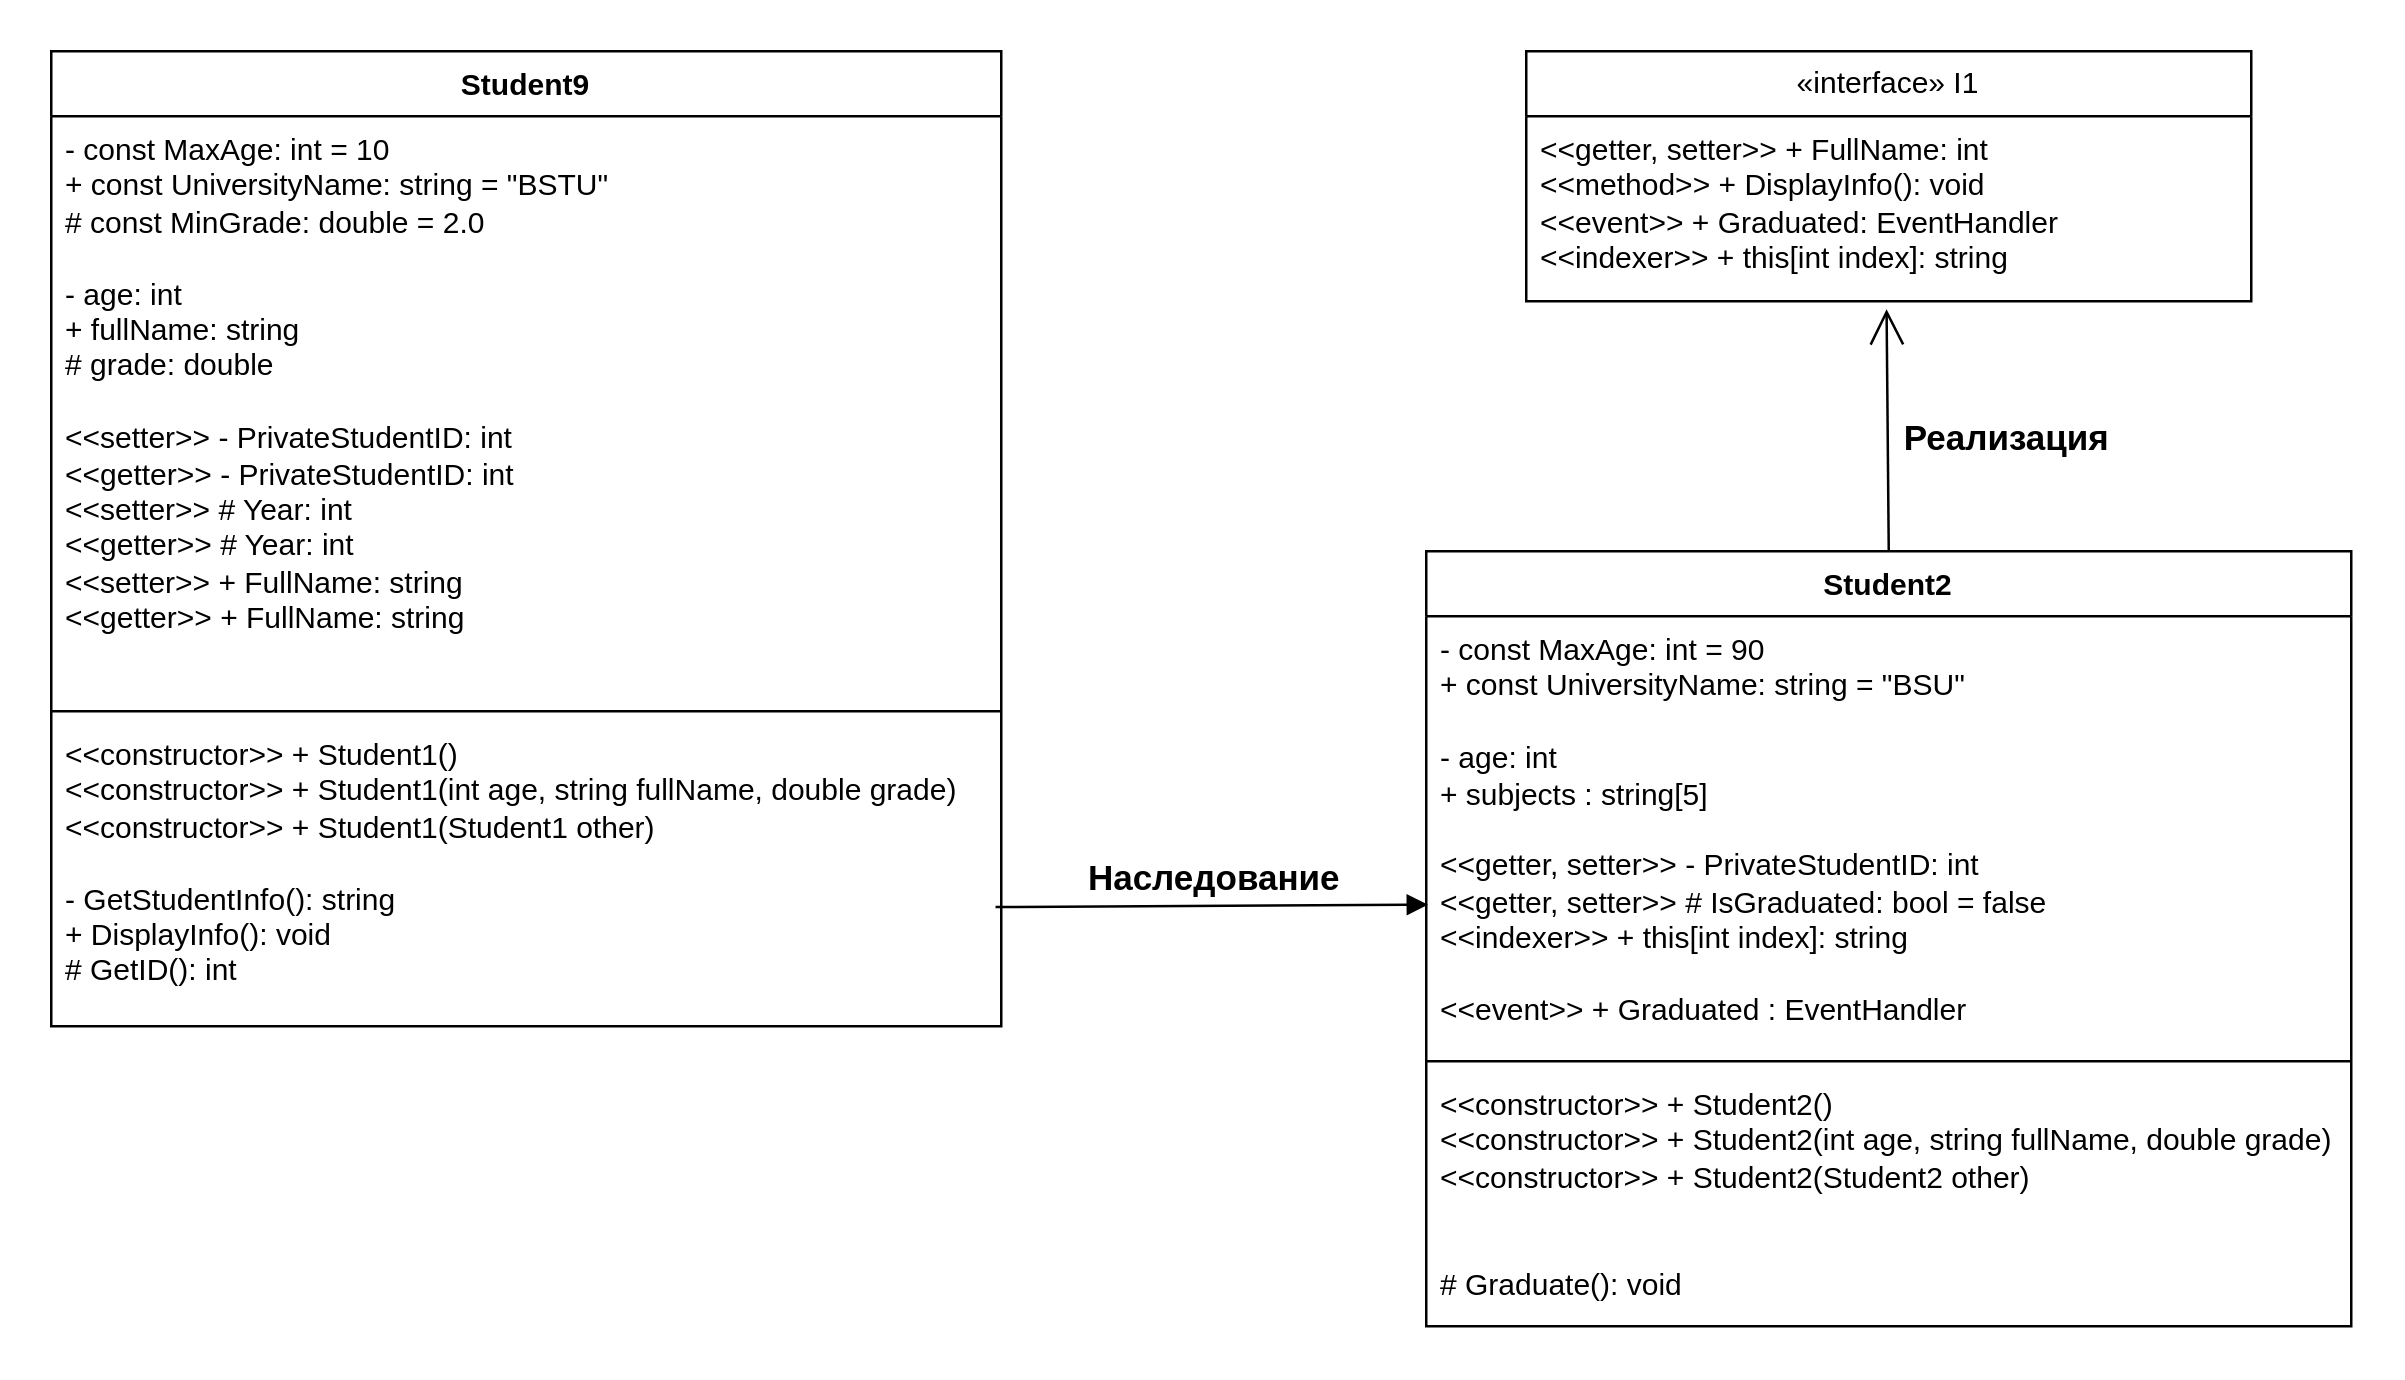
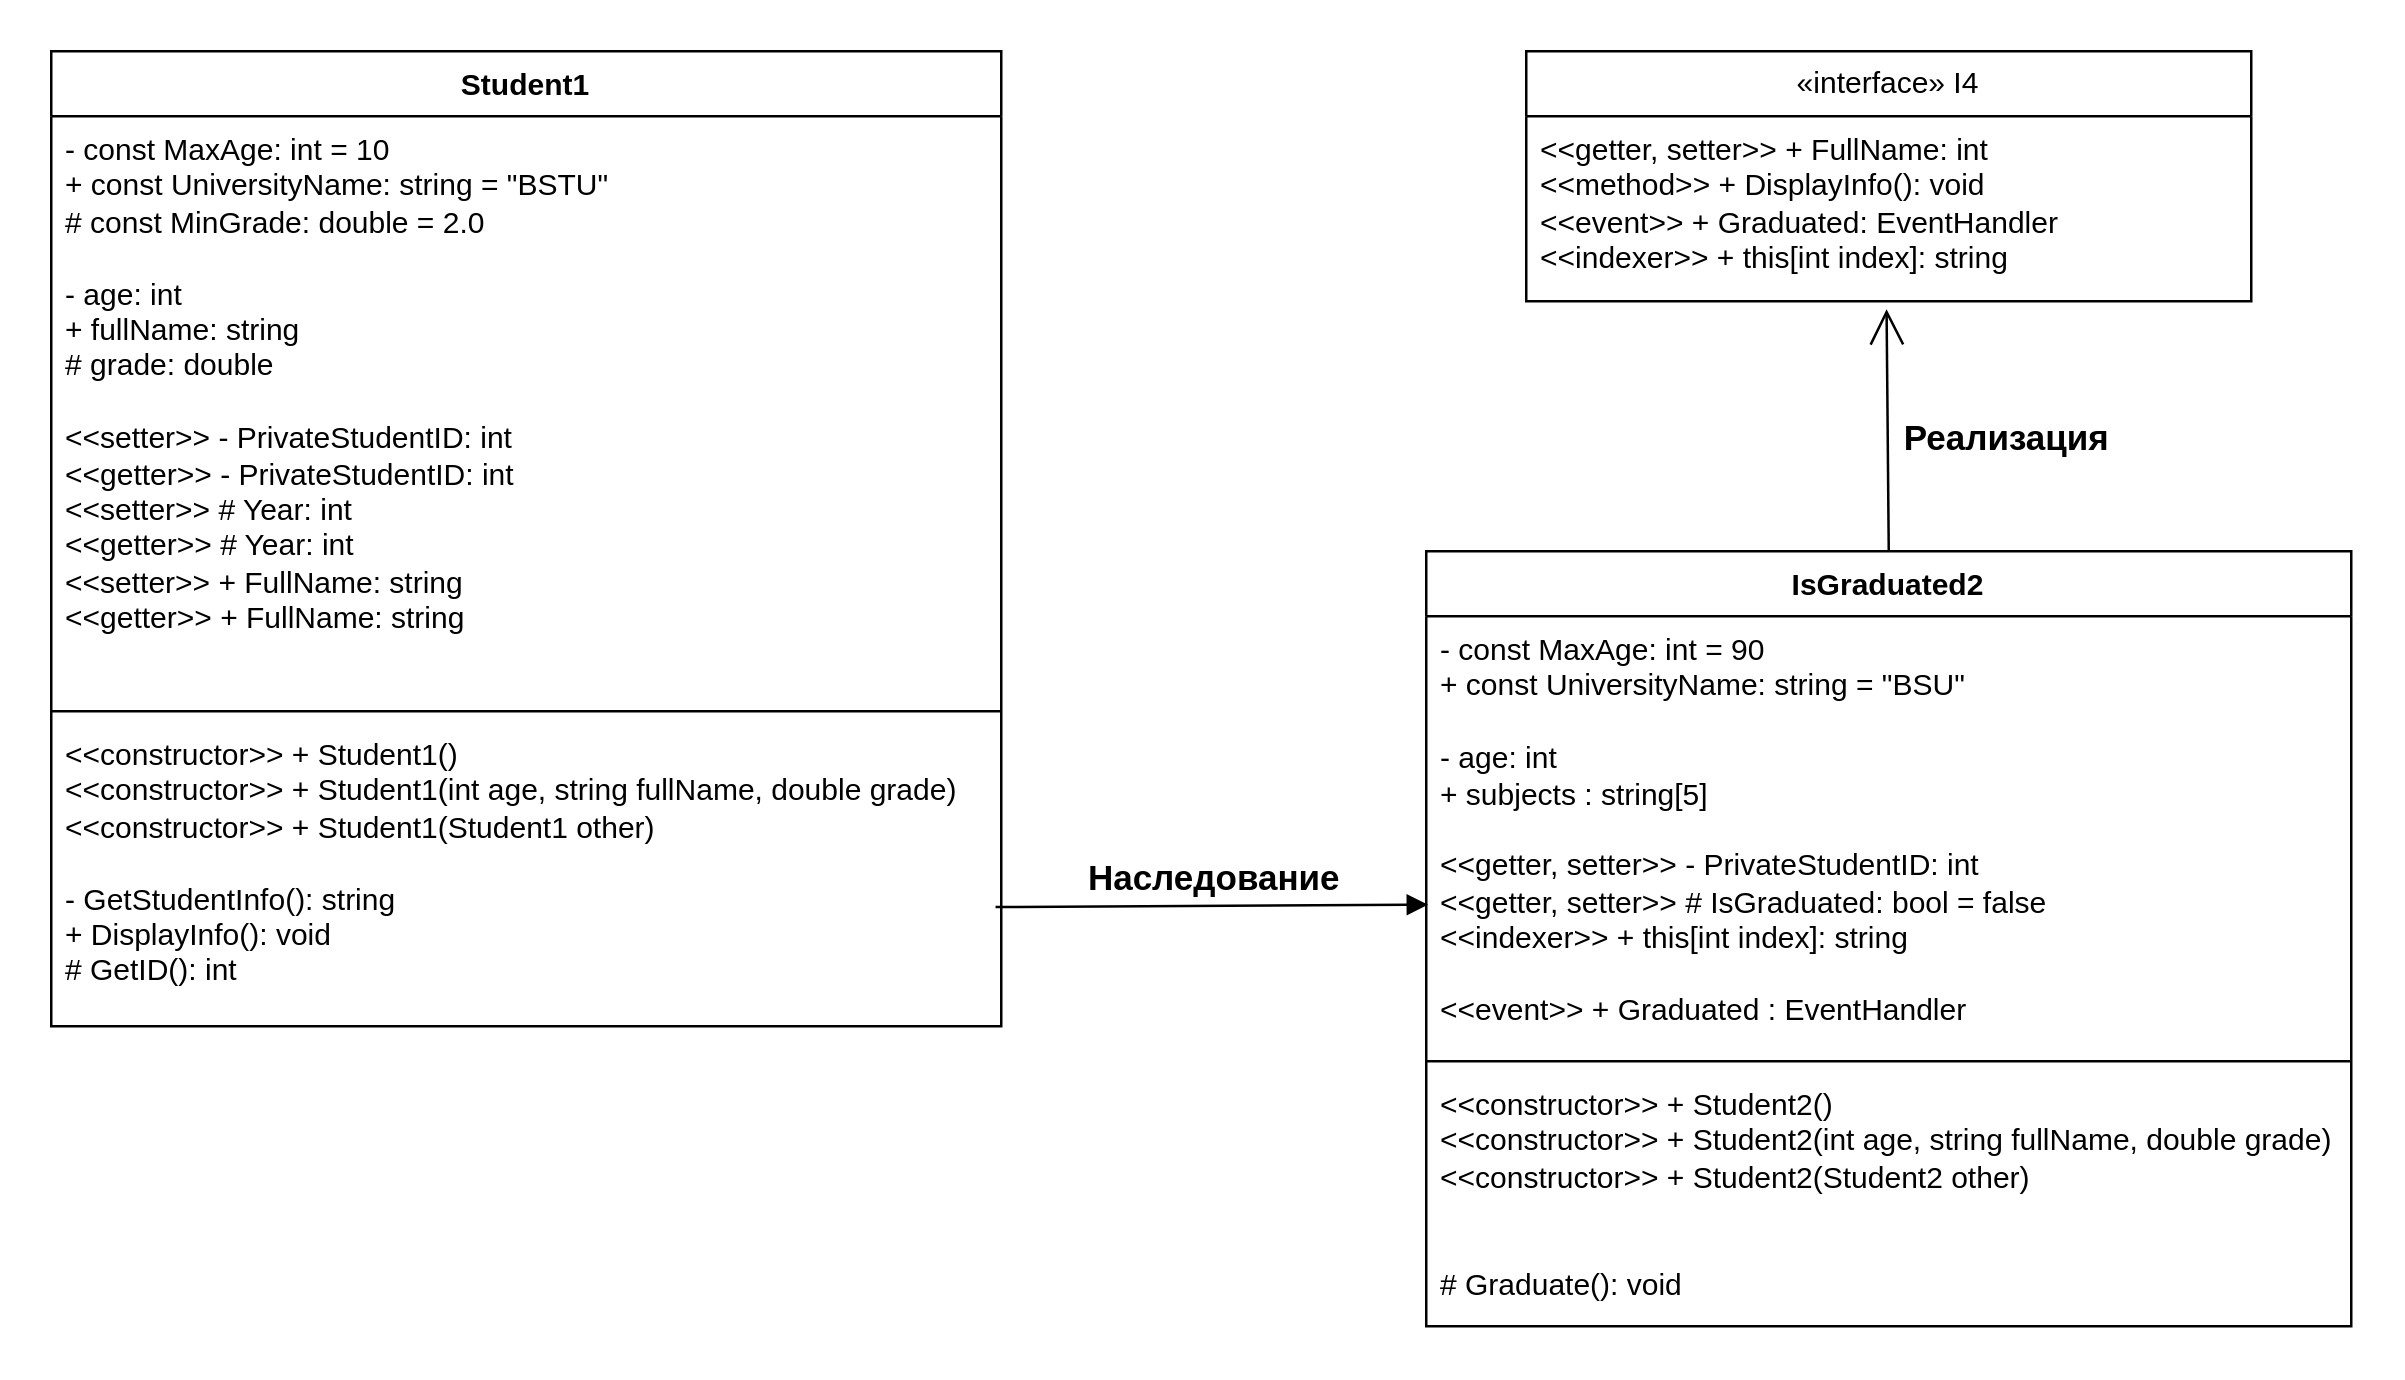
(1889, 84) -> (1889, 84)
(526, 87) -> (526, 87)
(1889, 587) -> (1889, 587)
